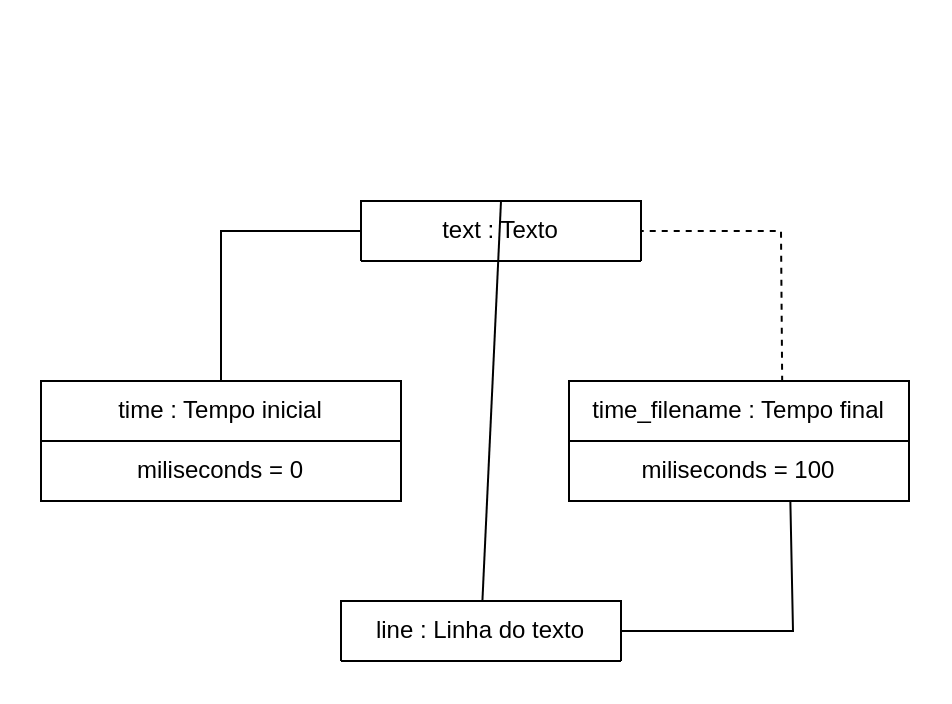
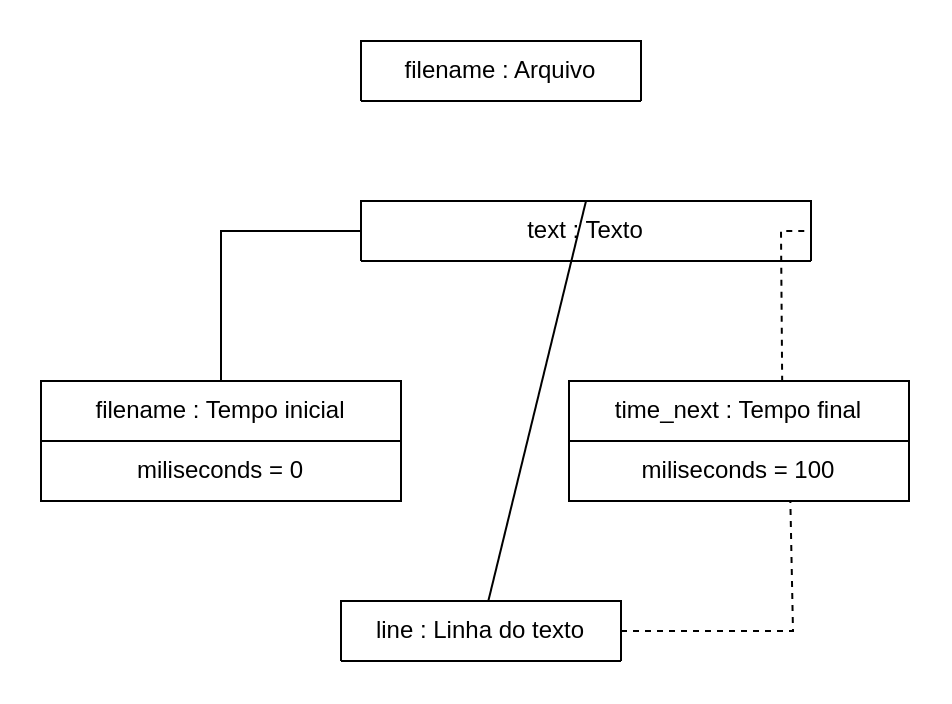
none -> (501, 71)
(501, 231) -> (586, 231)
(221, 411) -> (221, 411)
(739, 411) -> (739, 411)
(771, 631) -> (771, 631)
